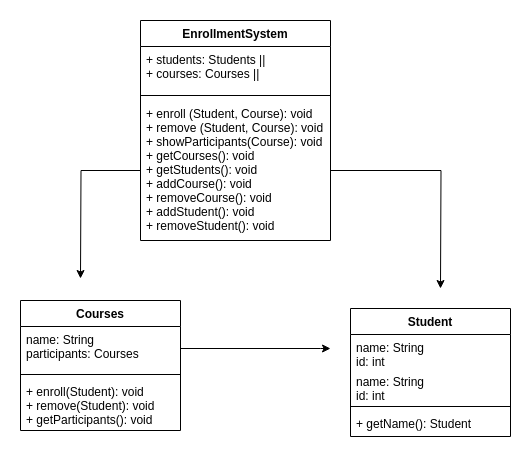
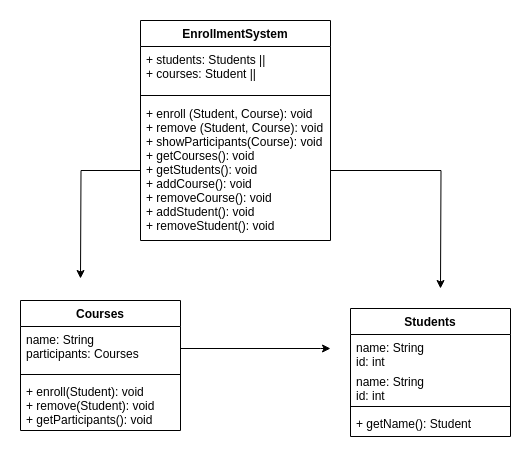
(214, 60) -> (214, 60)
(430, 322) -> (430, 322)
